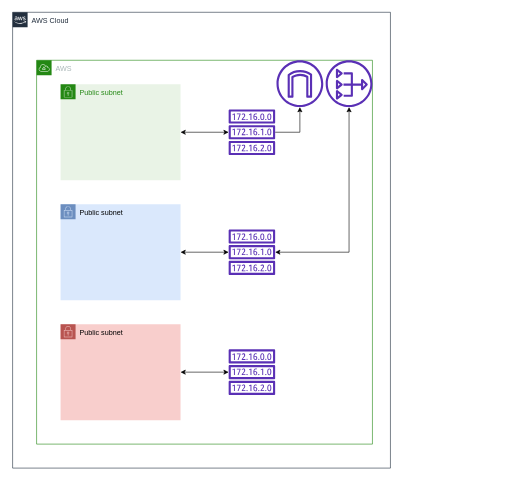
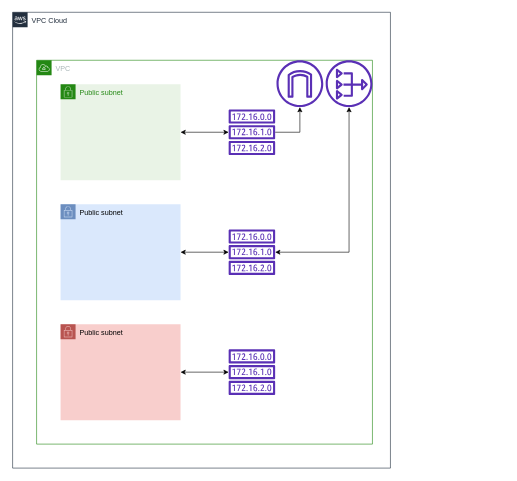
(48, 21) -> (48, 21)
(62, 69) -> (62, 69)
